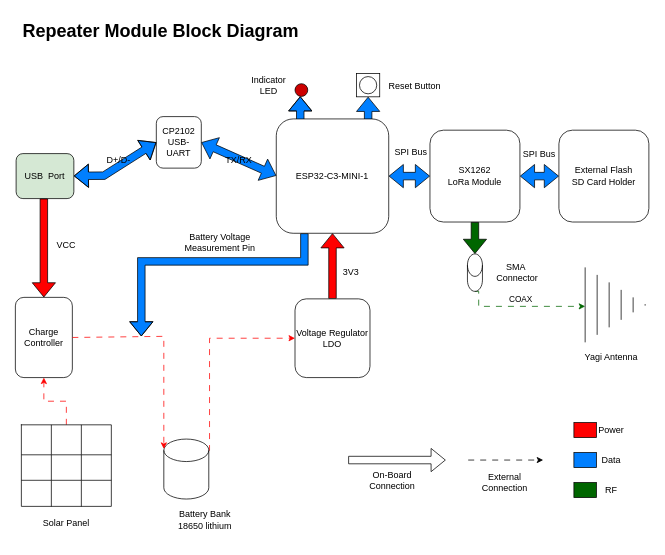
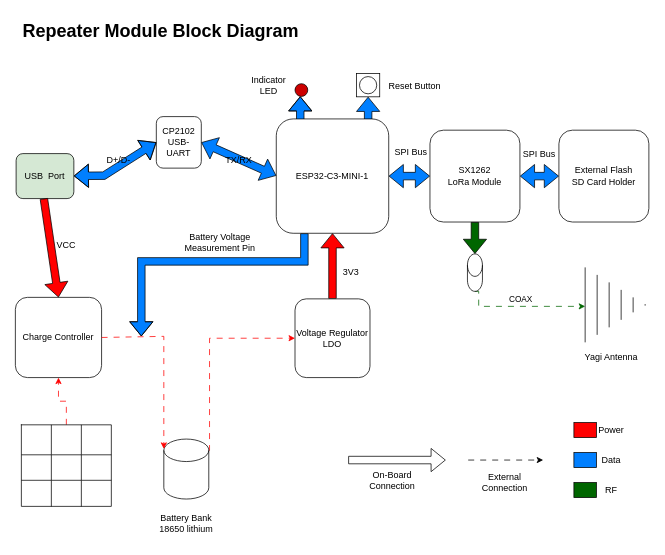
(516, 273) -> none
(44, 338) -> (59, 338)
(205, 520) -> (186, 524)
(66, 524) -> none
